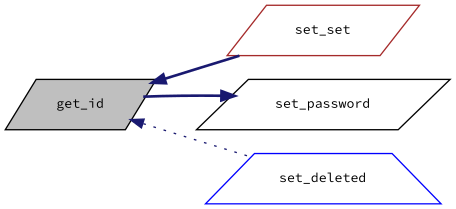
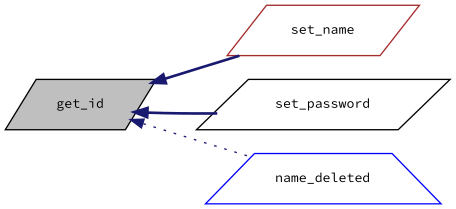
(323, 30) -> (323, 30)
(182, 96) -> (183, 113)
(323, 179) -> (323, 179)
